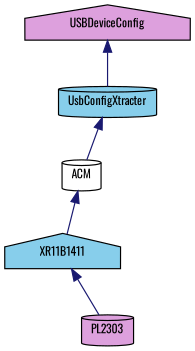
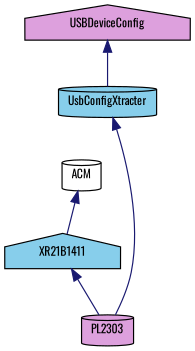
(92, 144) -> (134, 223)
(63, 253) -> (63, 253)
